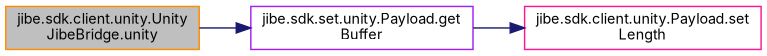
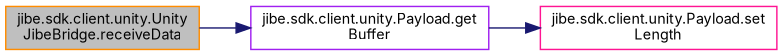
(102, 28) -> (102, 28)
(362, 28) -> (370, 28)
